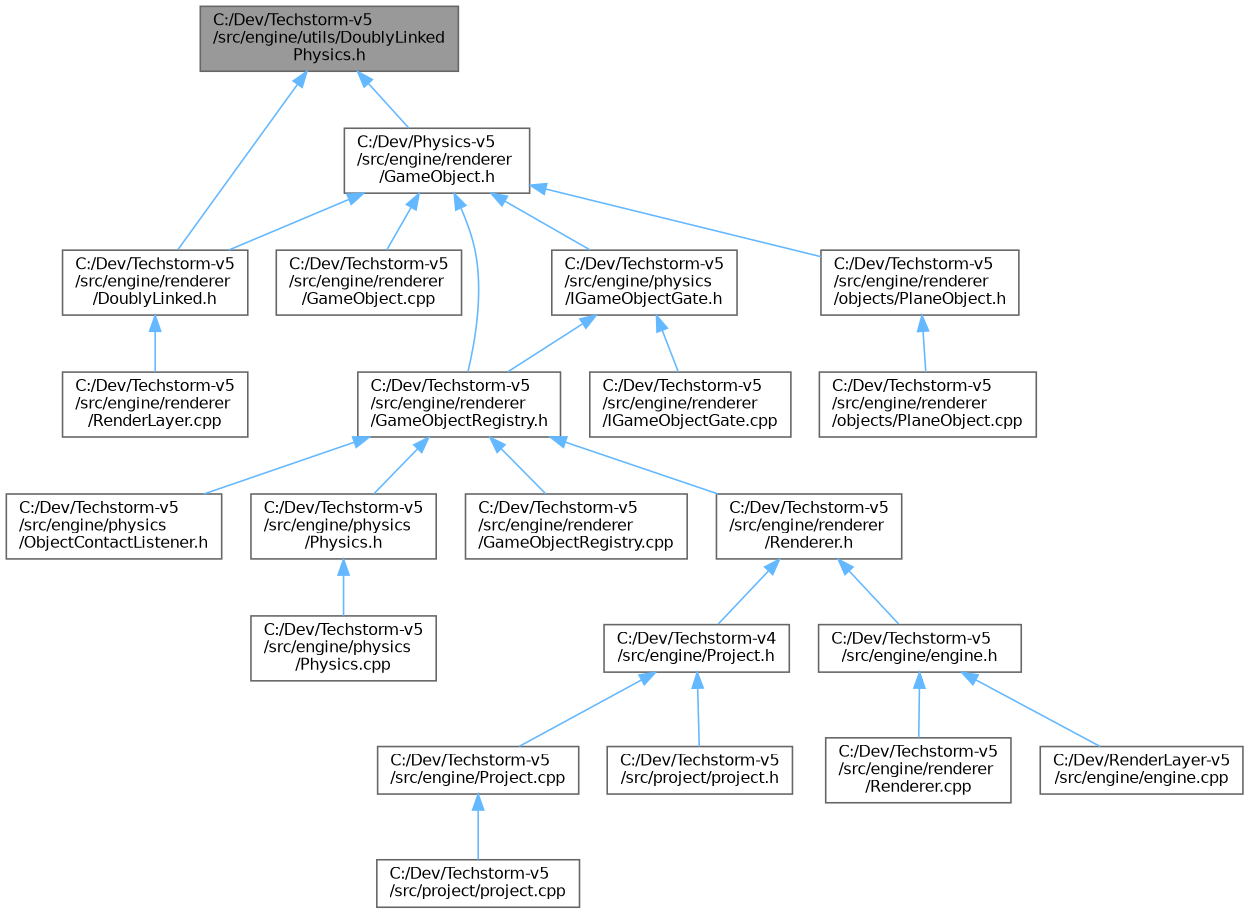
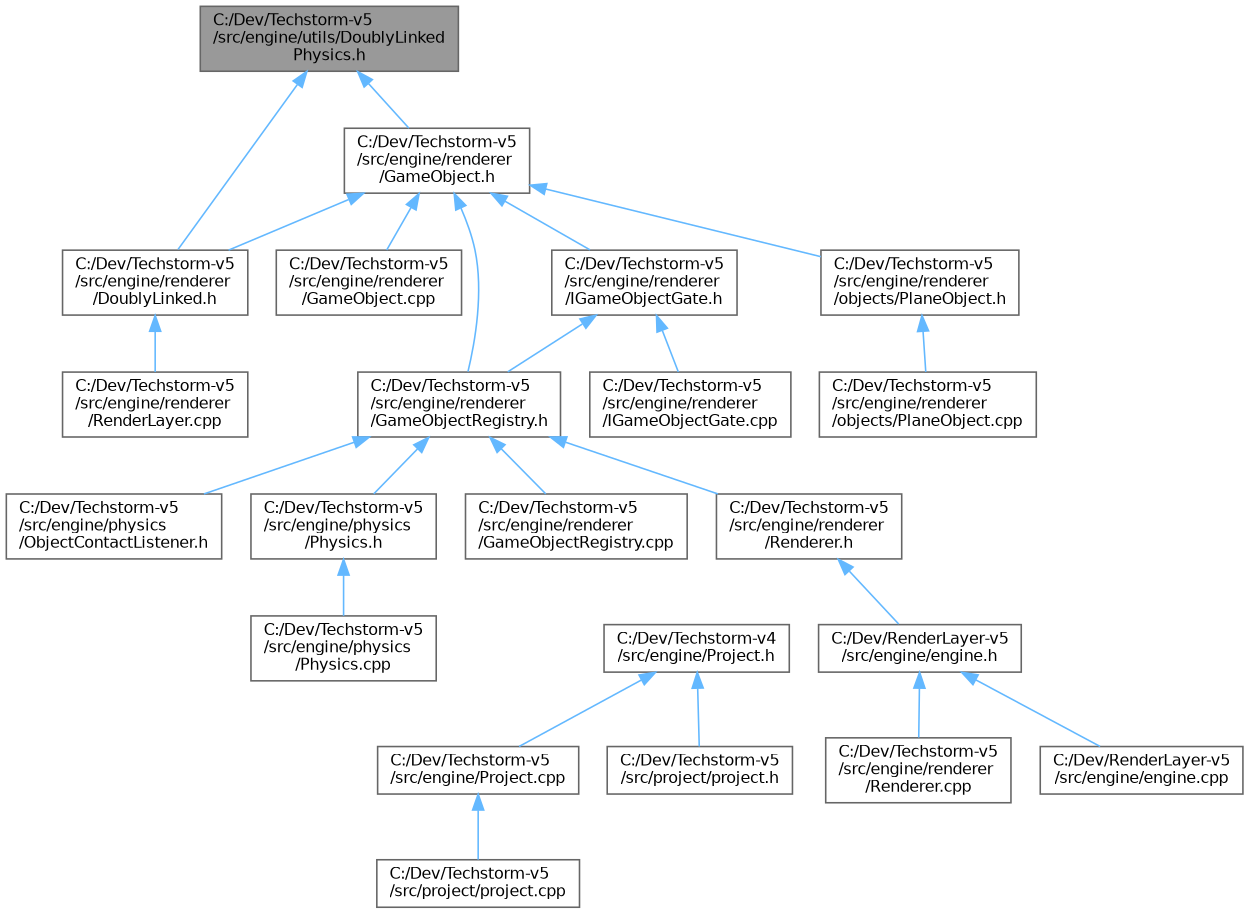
(437, 161) -> (437, 161)
(644, 283) -> (644, 283)
(743, 598) -> none
(920, 648) -> (920, 648)
